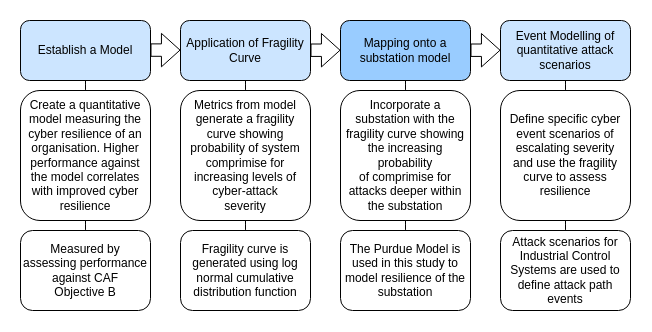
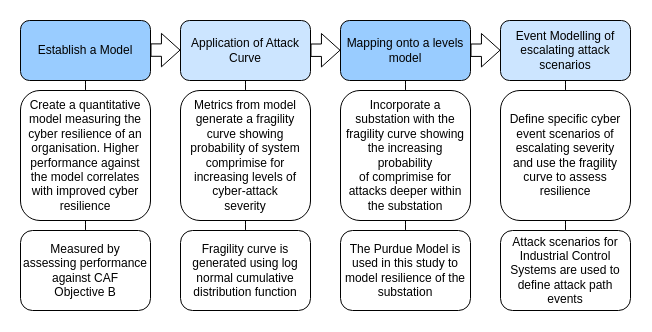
(86, 51) -> (86, 51)
(246, 51) -> (246, 51)
(406, 51) -> (406, 51)
(566, 51) -> (566, 51)
